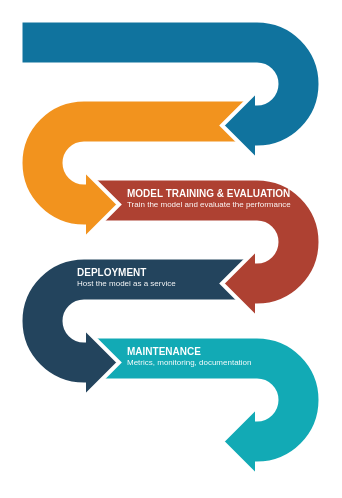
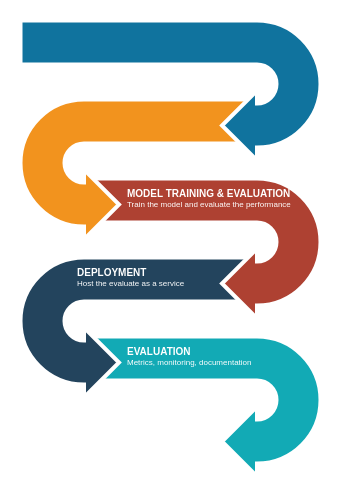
(124, 278) -> (130, 278)
(187, 357) -> (187, 357)
